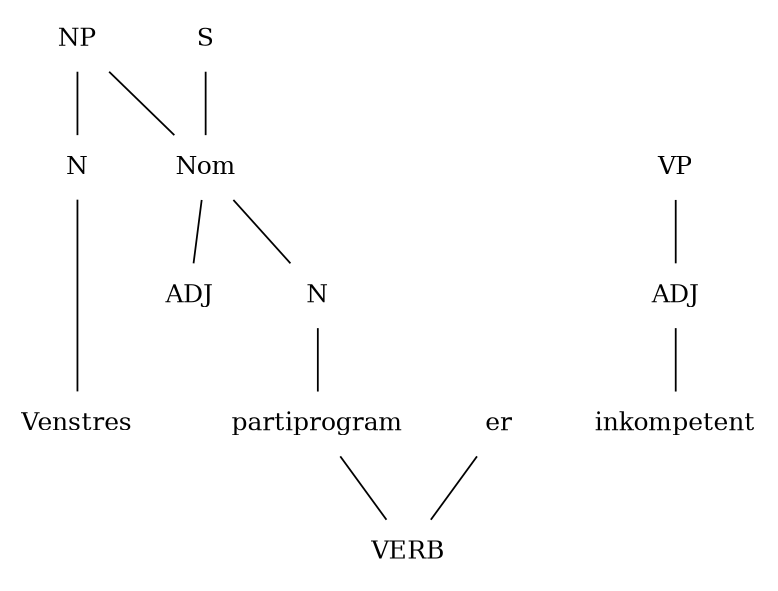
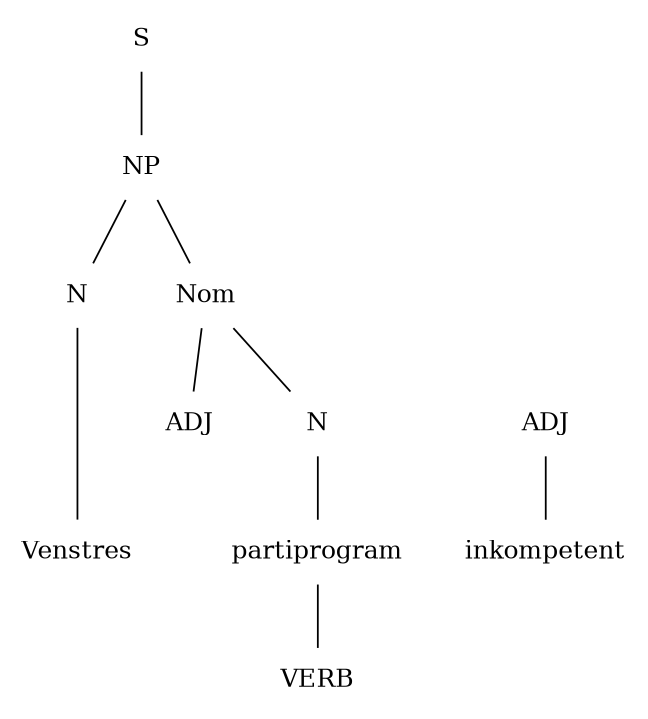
(206, 103) -> (142, 103)
(676, 167) -> none
(499, 424) -> none
